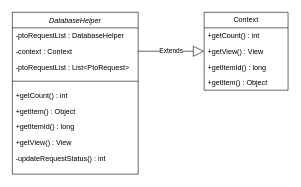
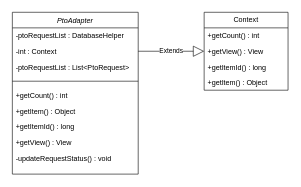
(75, 20) -> (75, 20)
(49, 52) -> (40, 52)
(68, 158) -> (70, 158)
